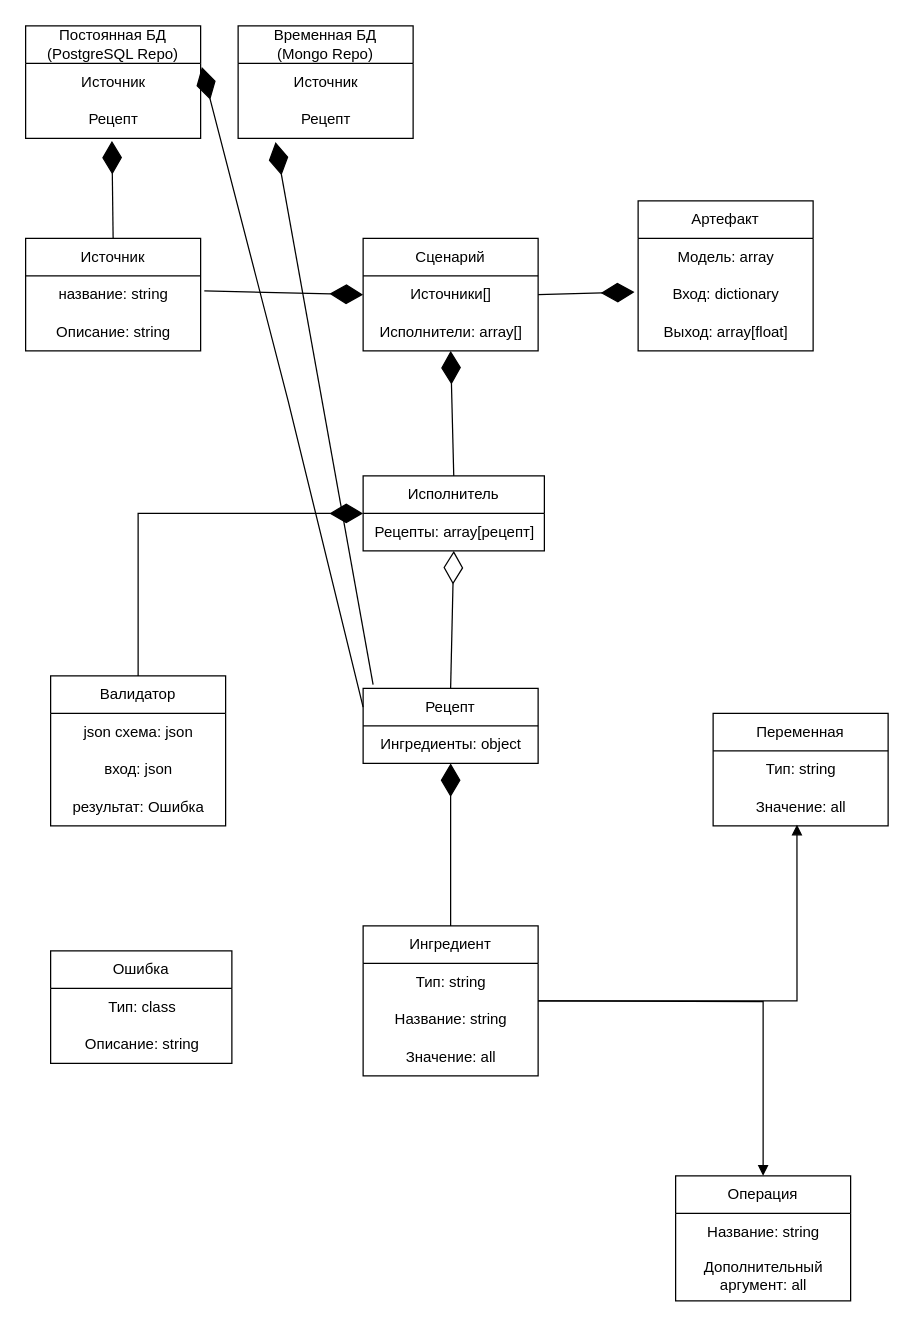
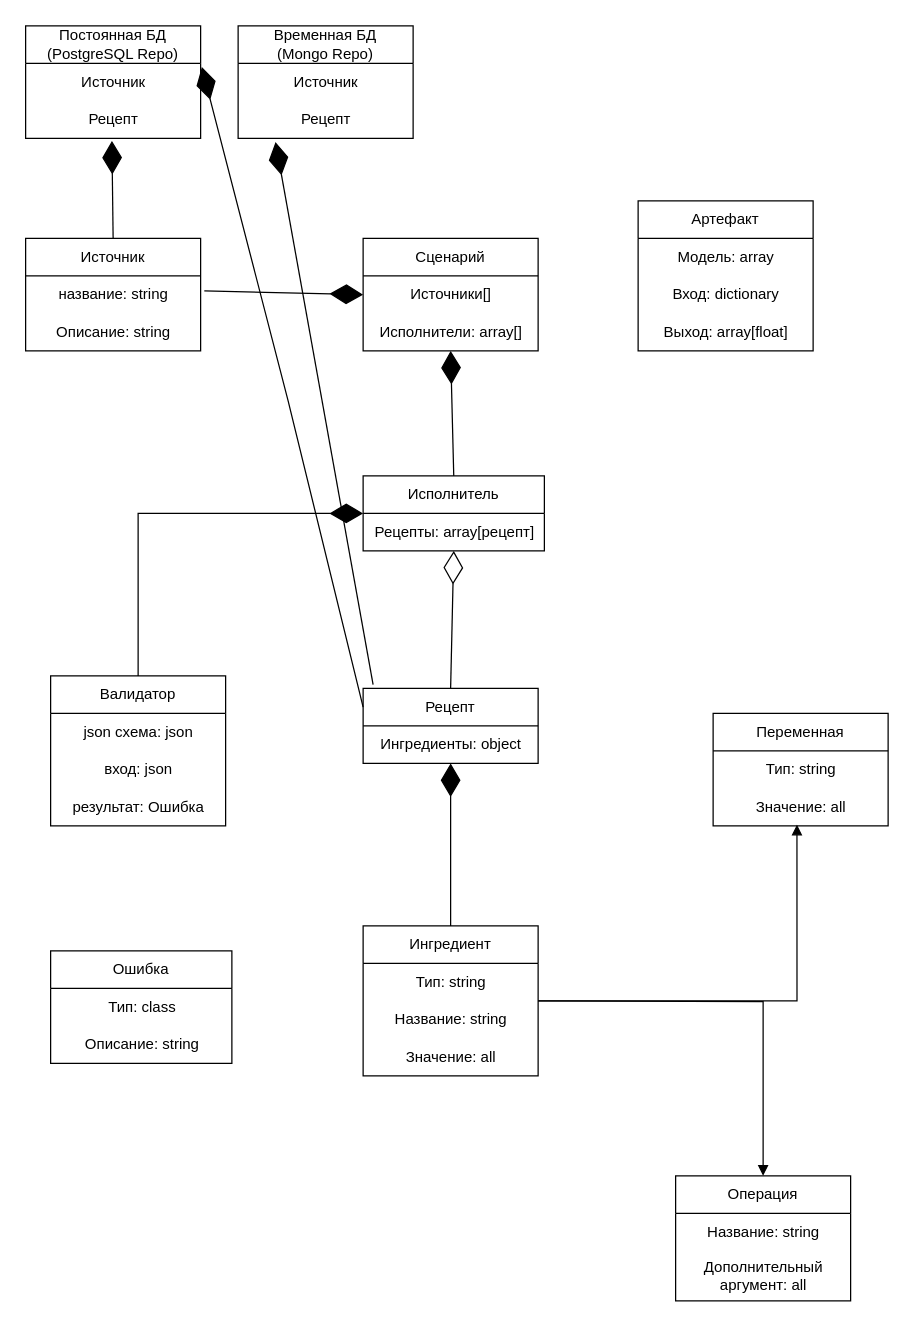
(571, 294) -> none
